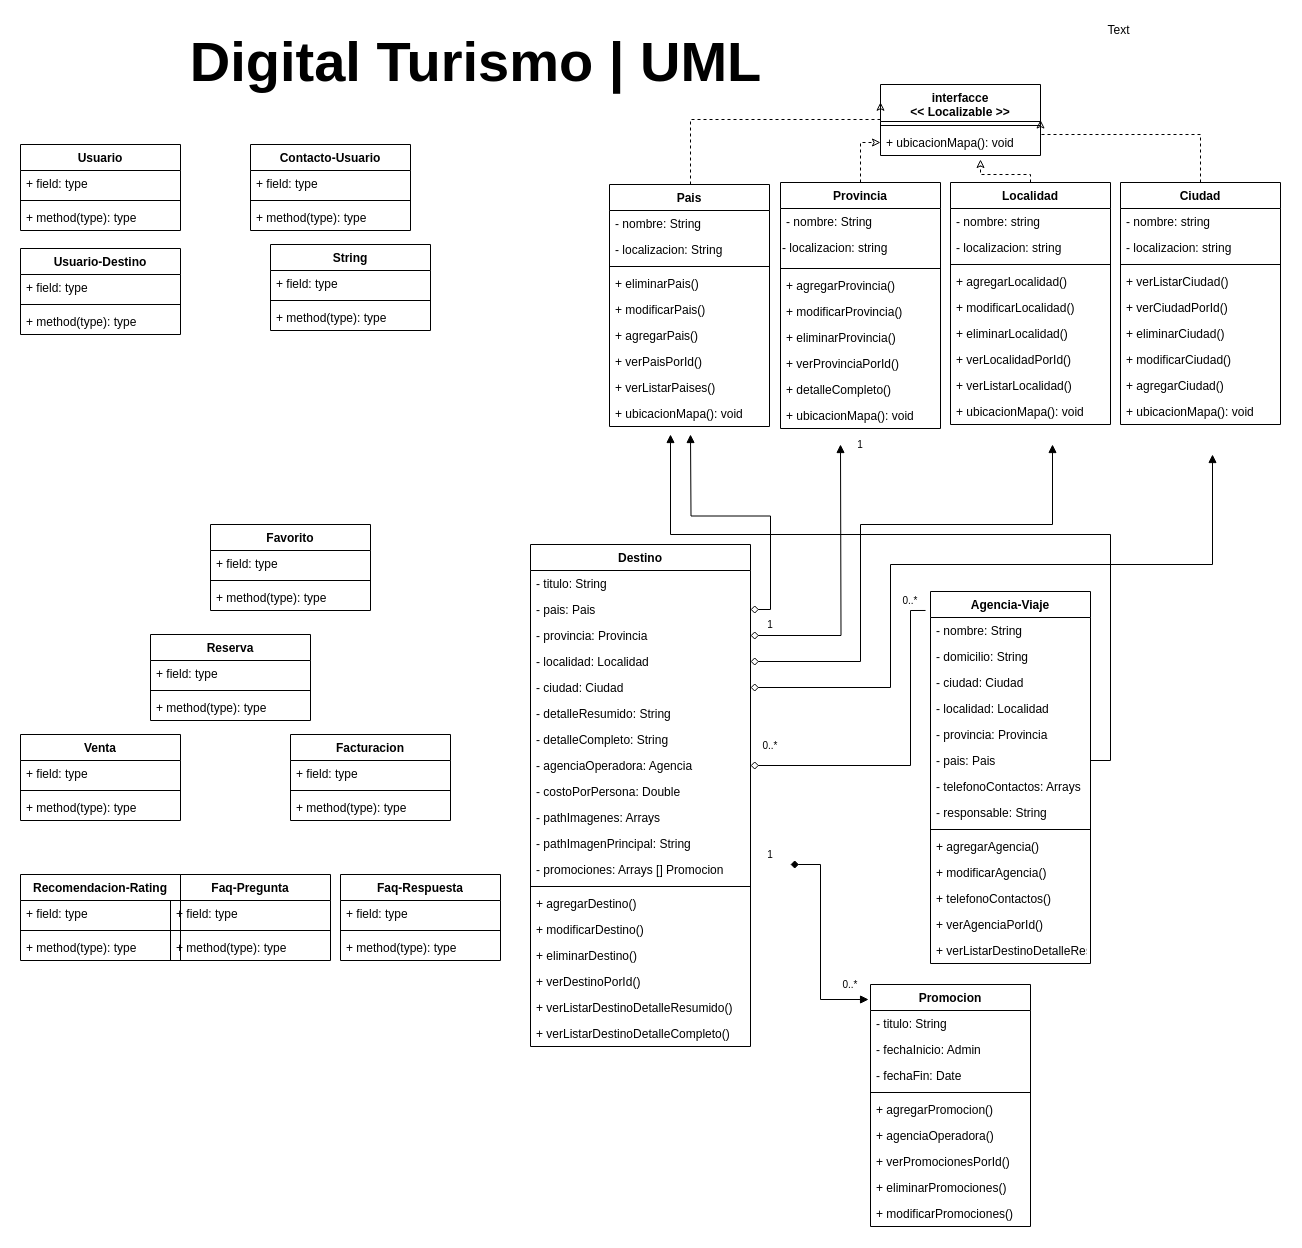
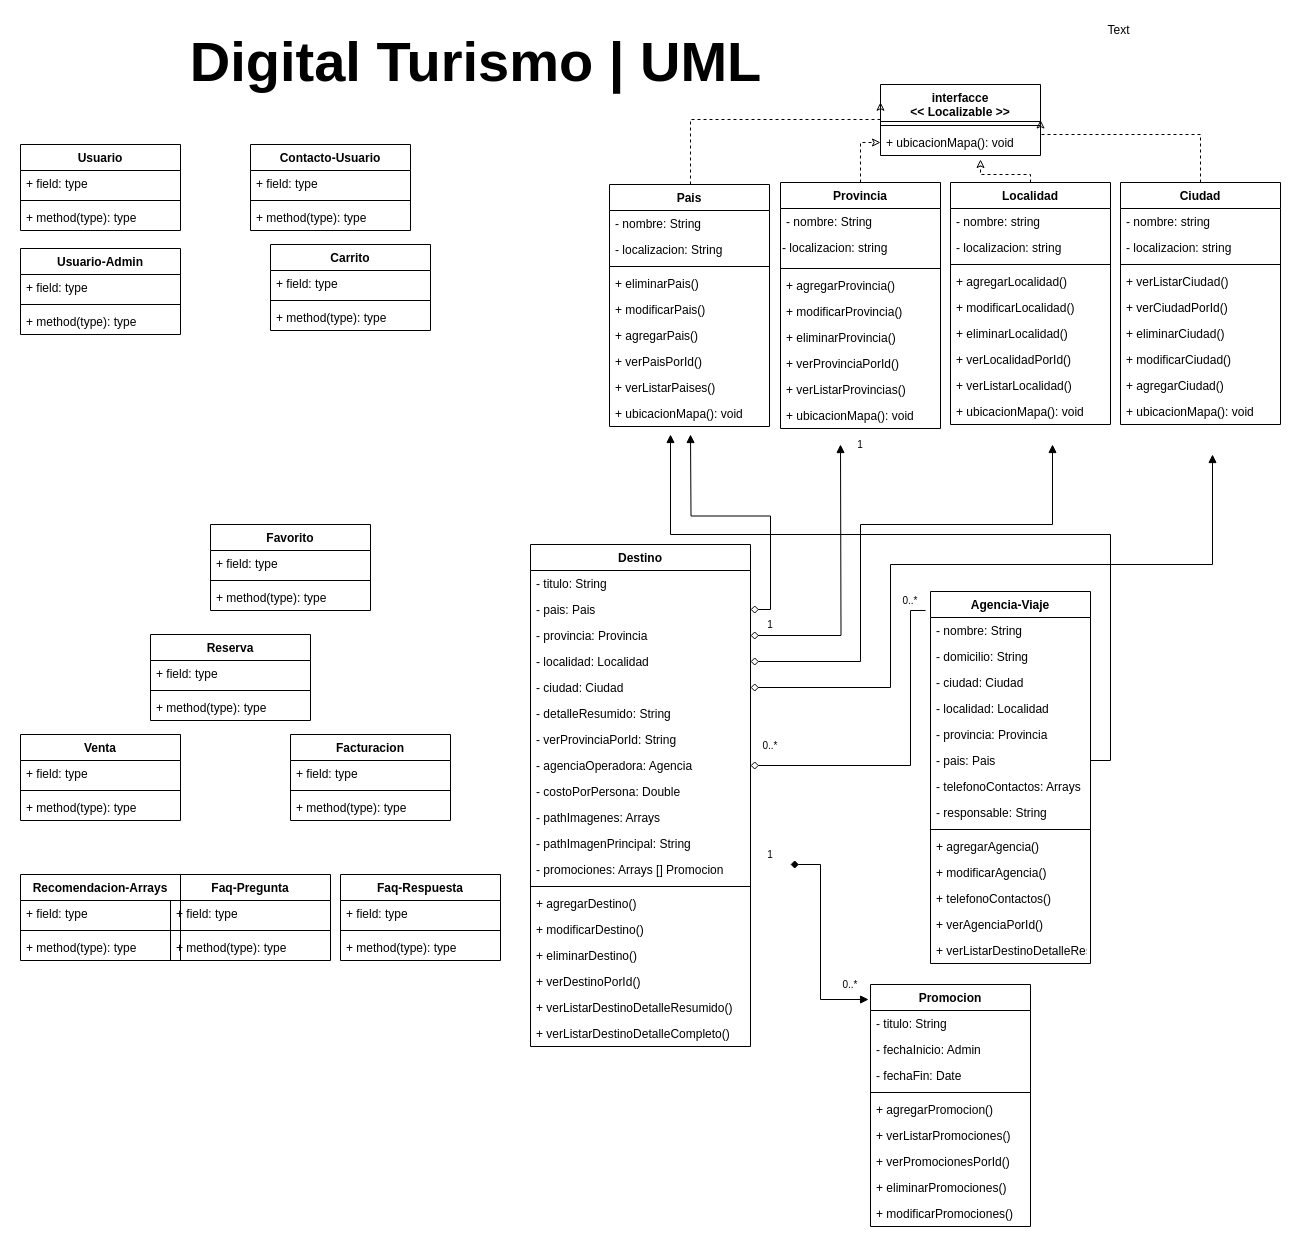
(350, 258) -> (350, 258)
(100, 262) -> (100, 262)
(844, 390) -> (857, 390)
(609, 740) -> (617, 740)
(100, 888) -> (100, 888)
(940, 1136) -> (952, 1136)
